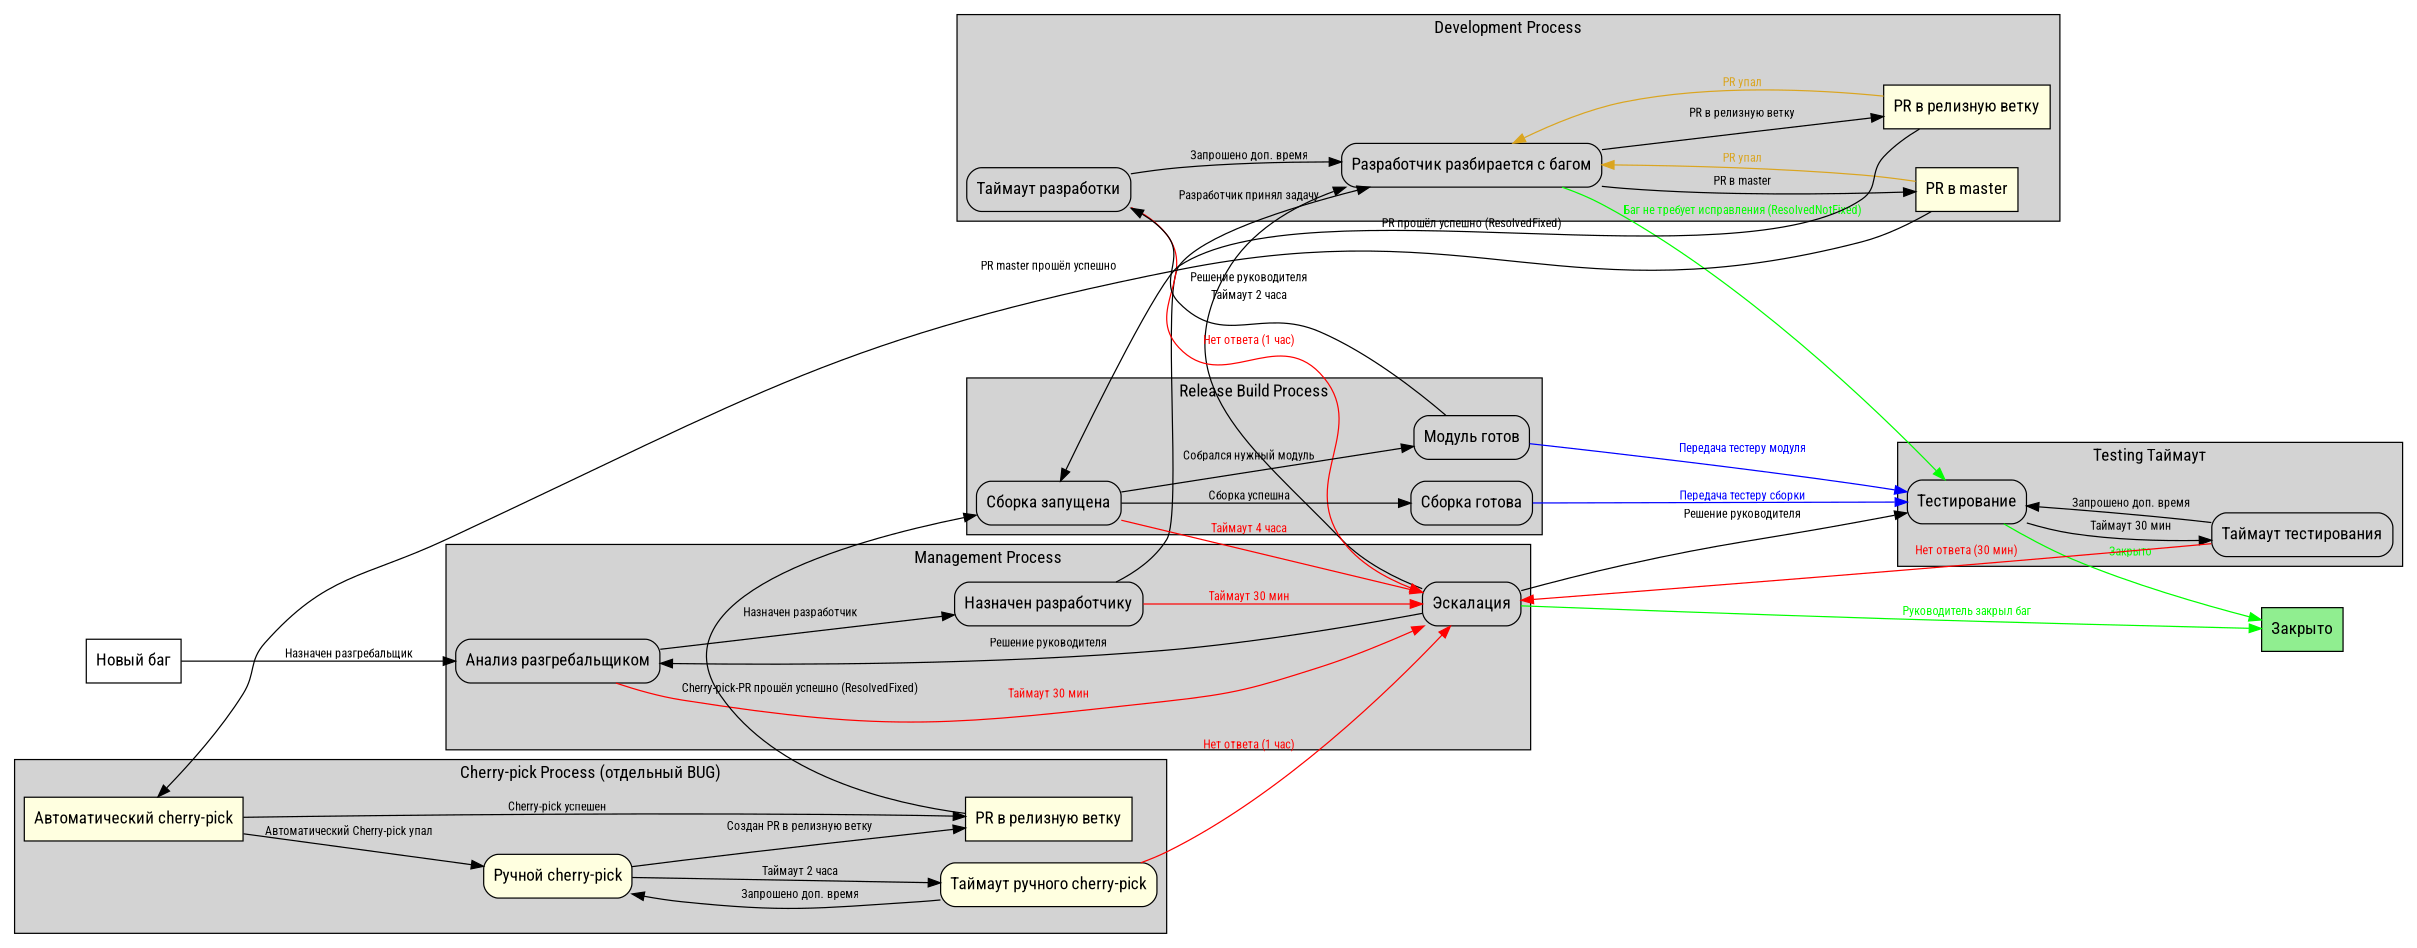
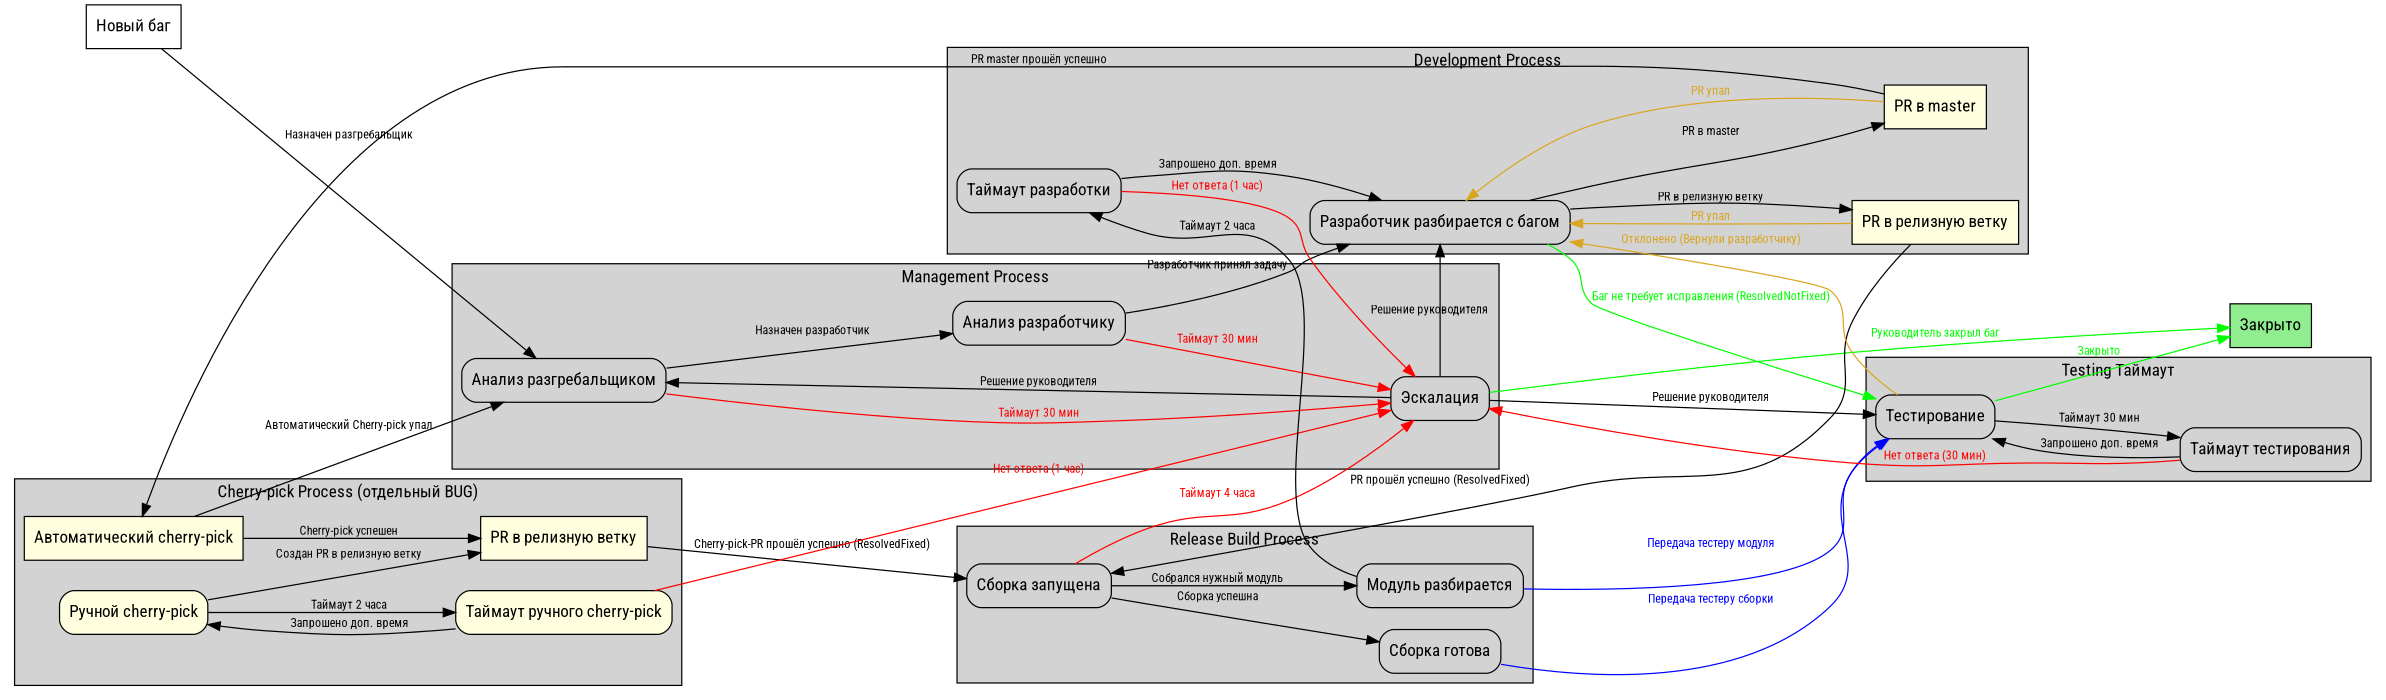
none -> (1771, 276)
(1472, 437) -> (1440, 586)
(1049, 604) -> (1039, 323)
(357, 849) -> (343, 462)
